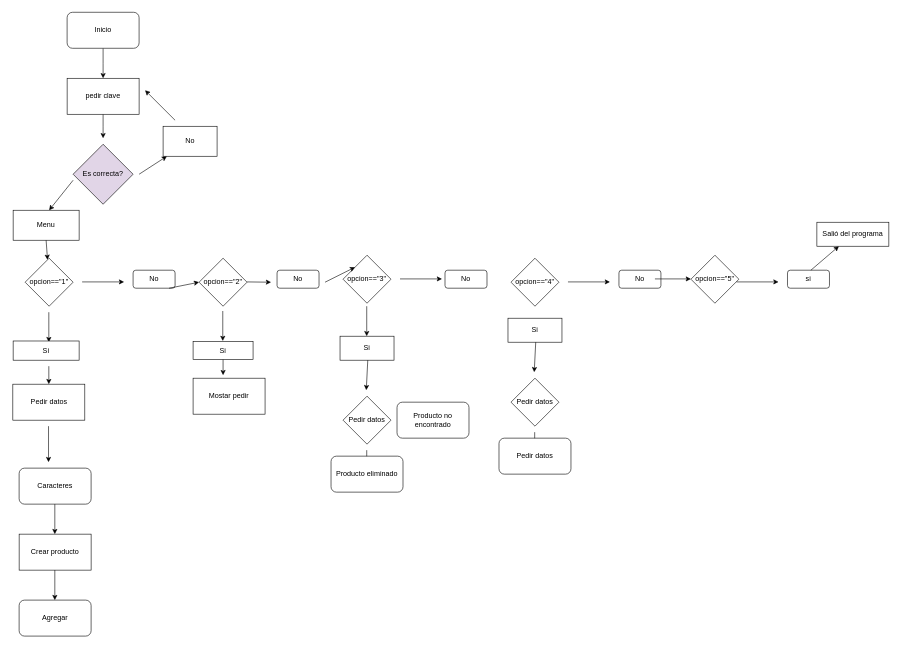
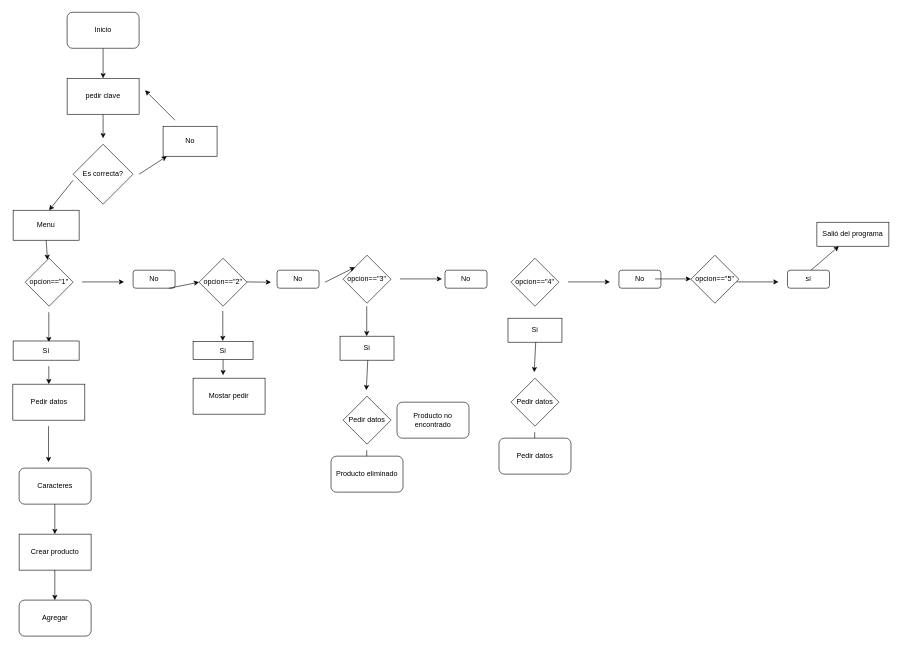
(103, 174) -> (103, 174)
